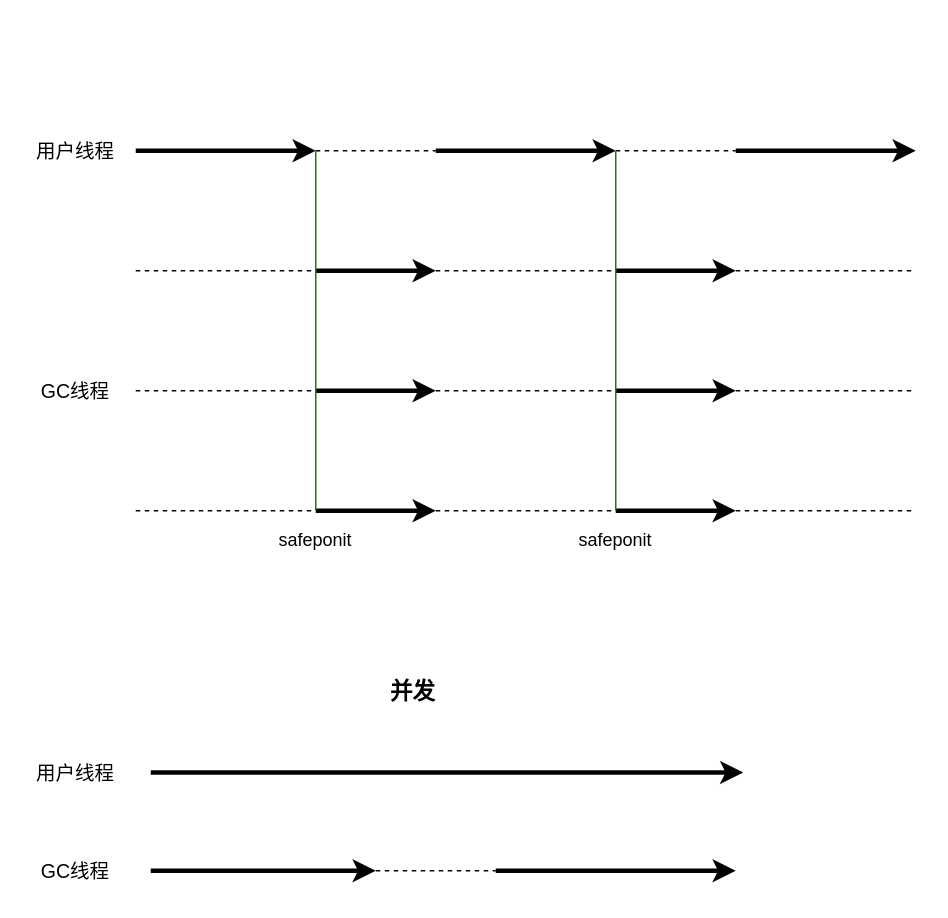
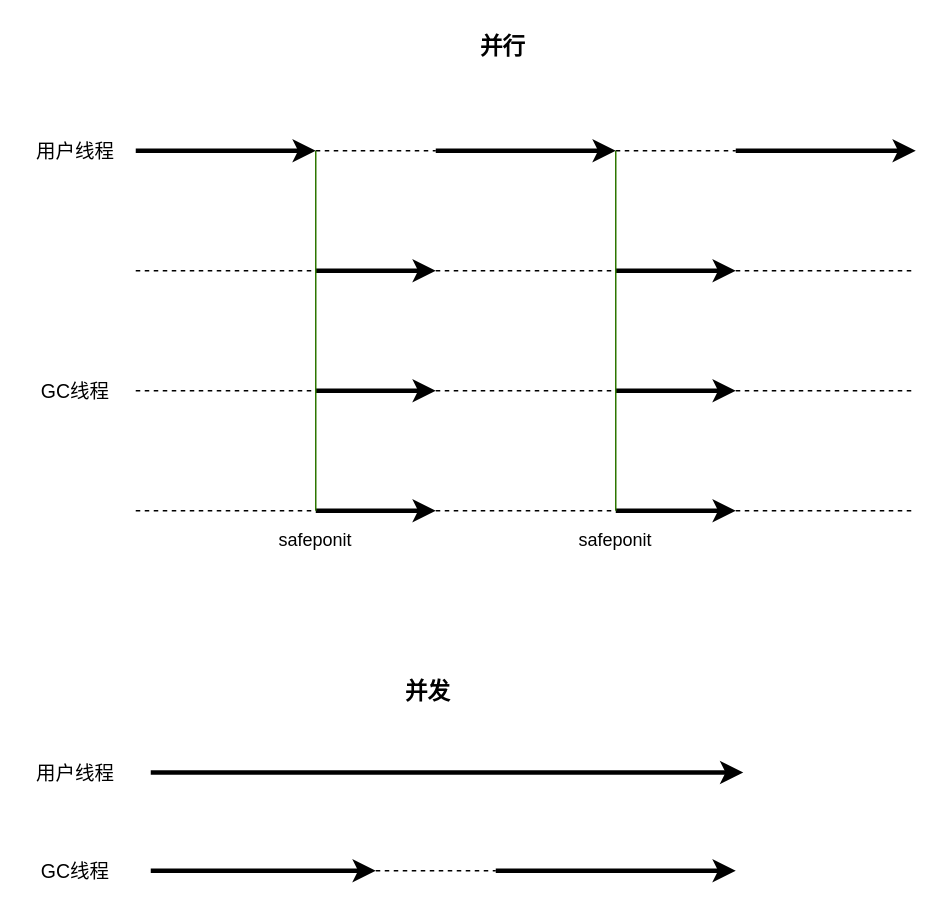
none -> (503, 46)
(413, 691) -> (428, 691)
